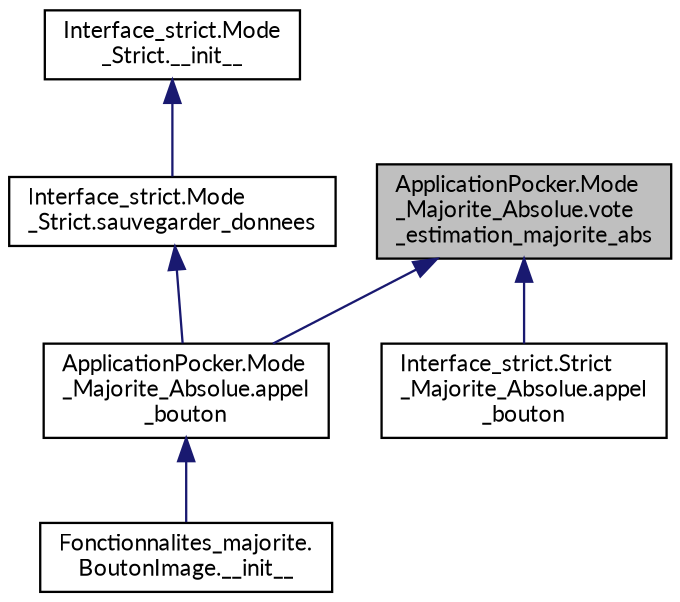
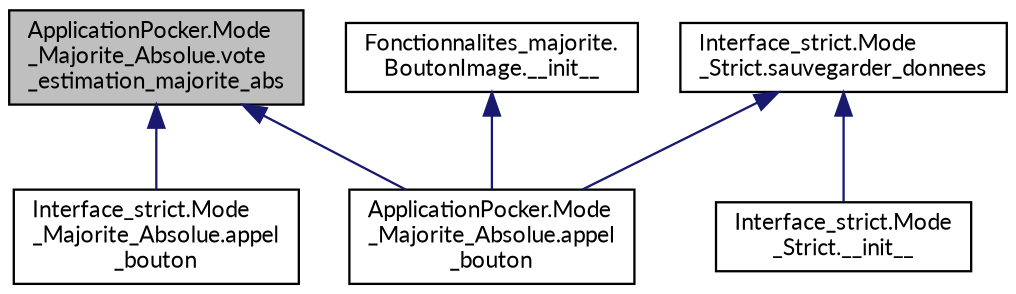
(172, 140) -> (844, 159)
(524, 391) -> (156, 237)
(186, 492) -> (492, 152)
